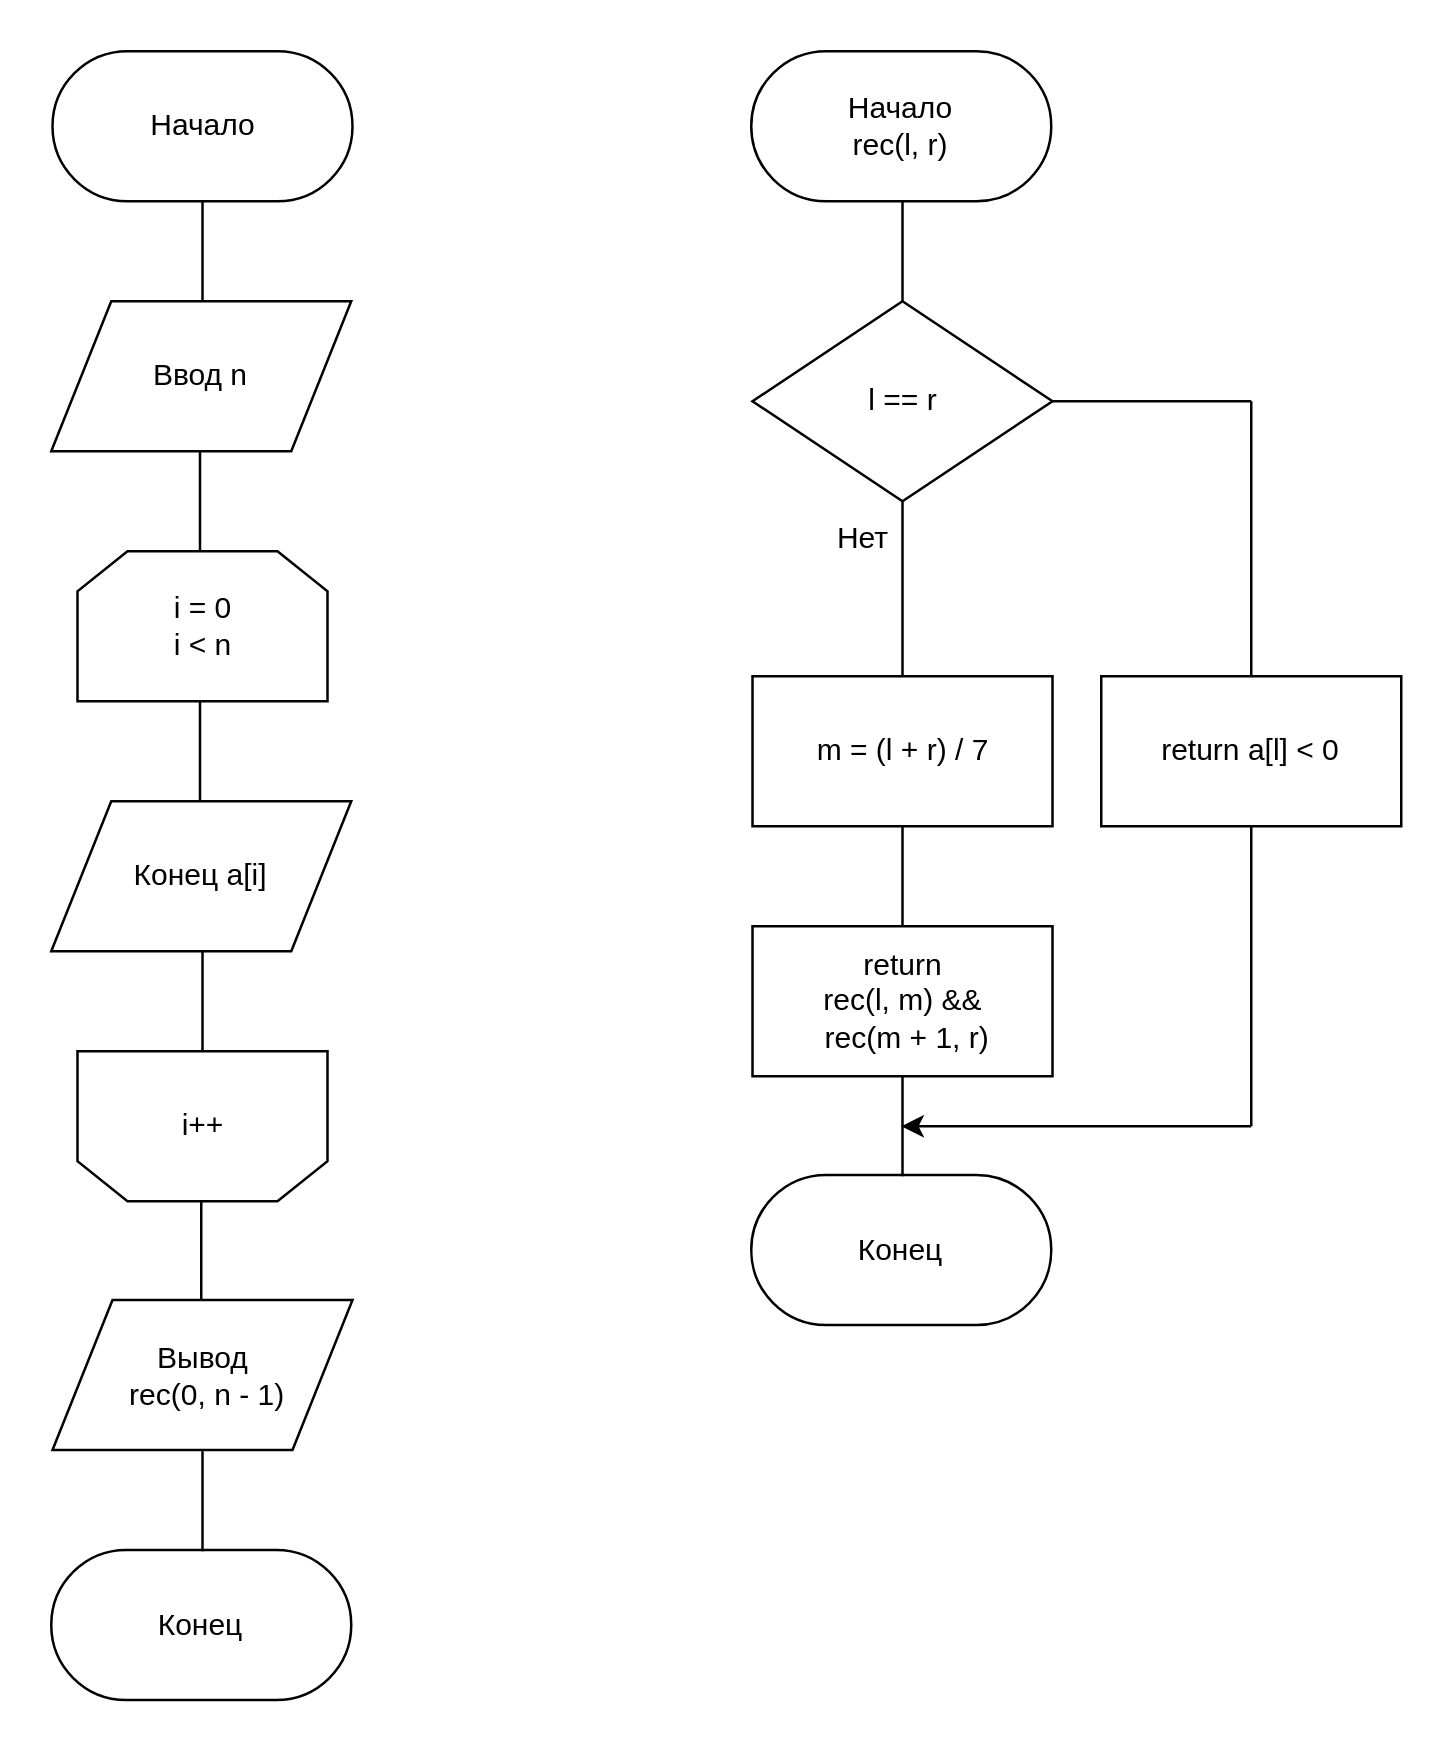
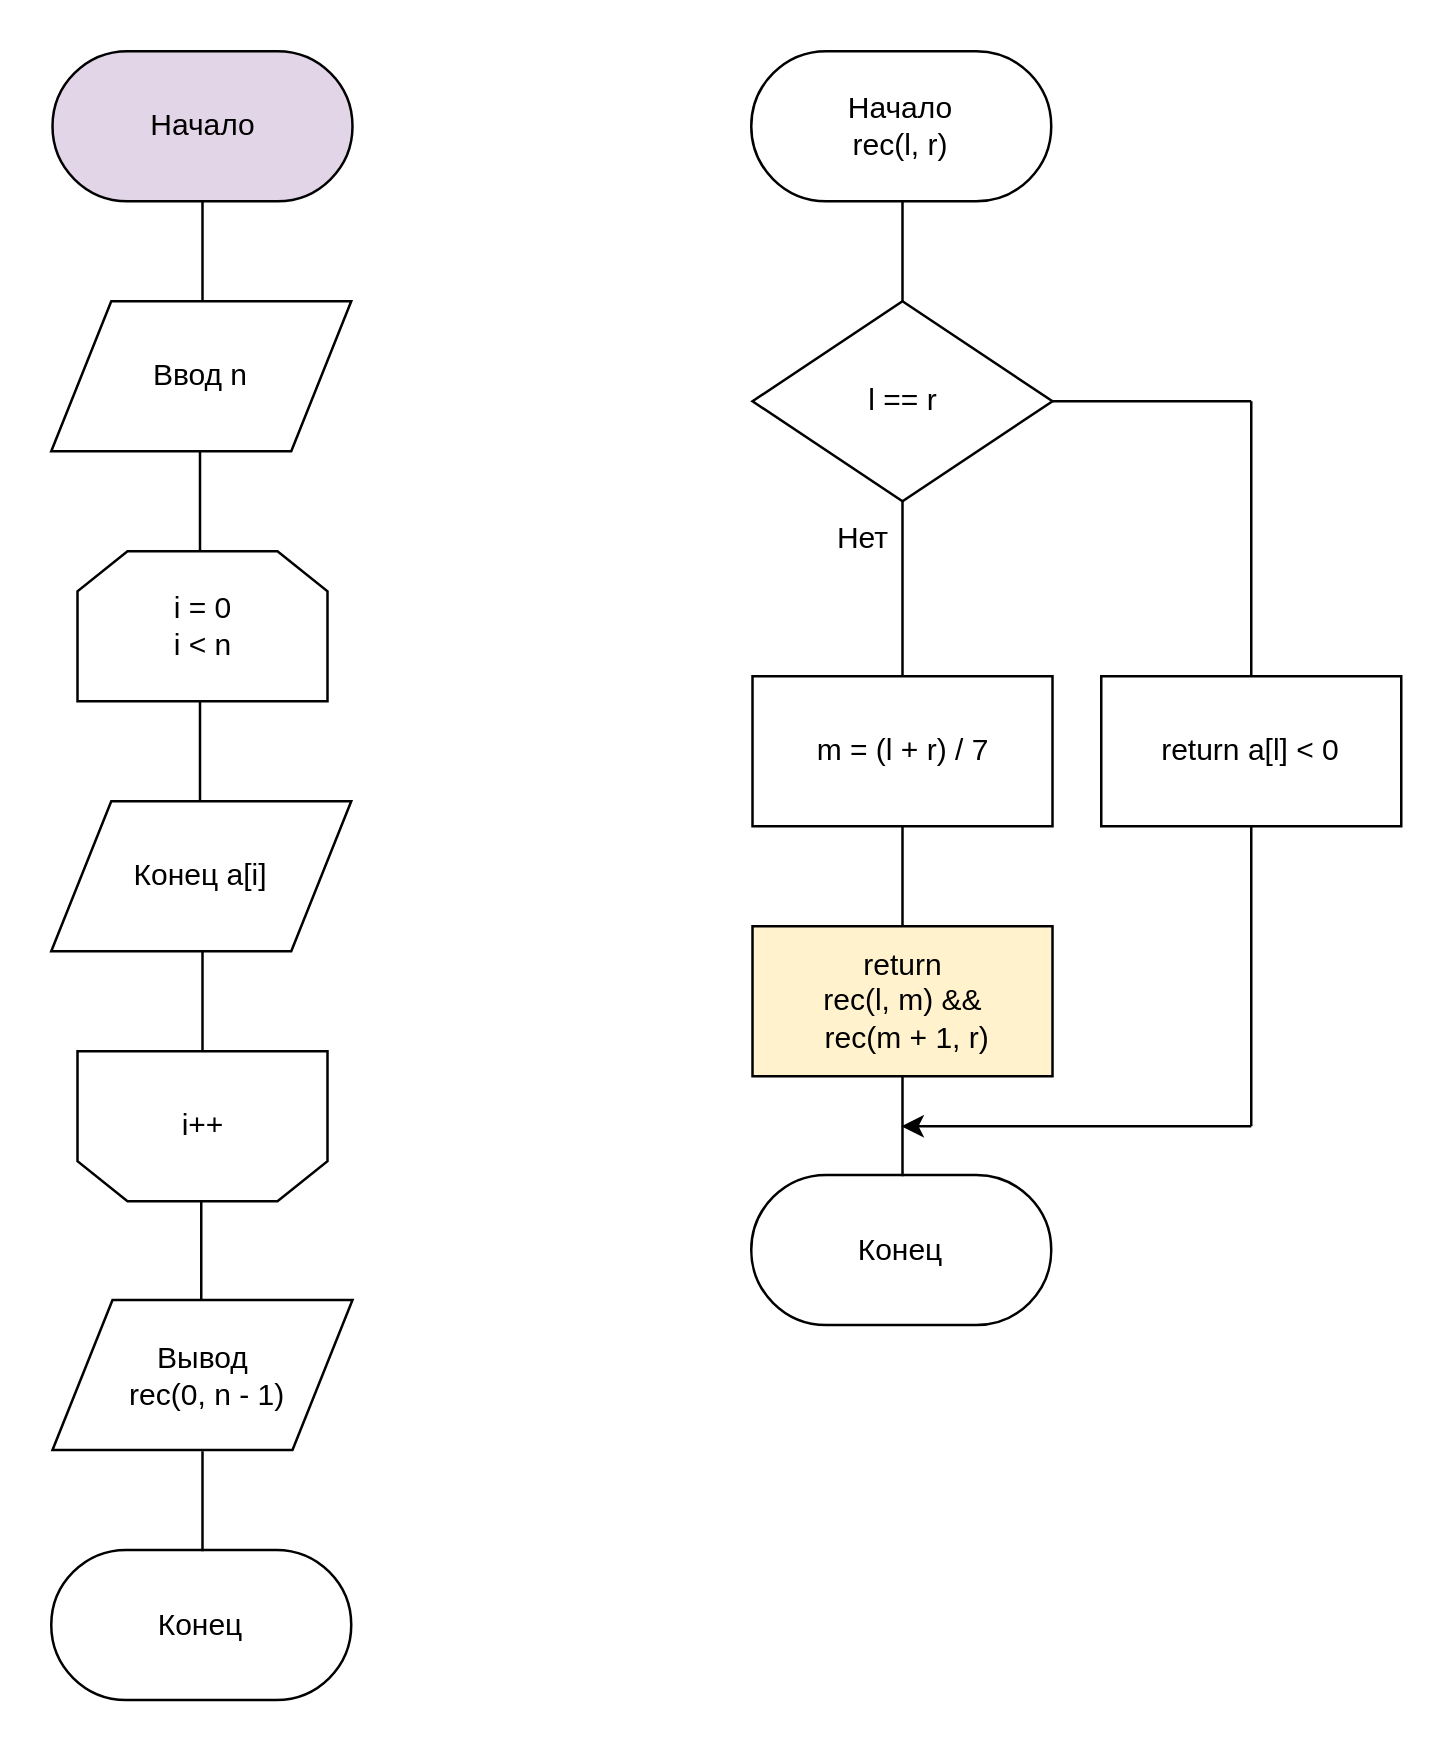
(203, 126) -> (203, 126)
(903, 1001) -> (903, 1001)
